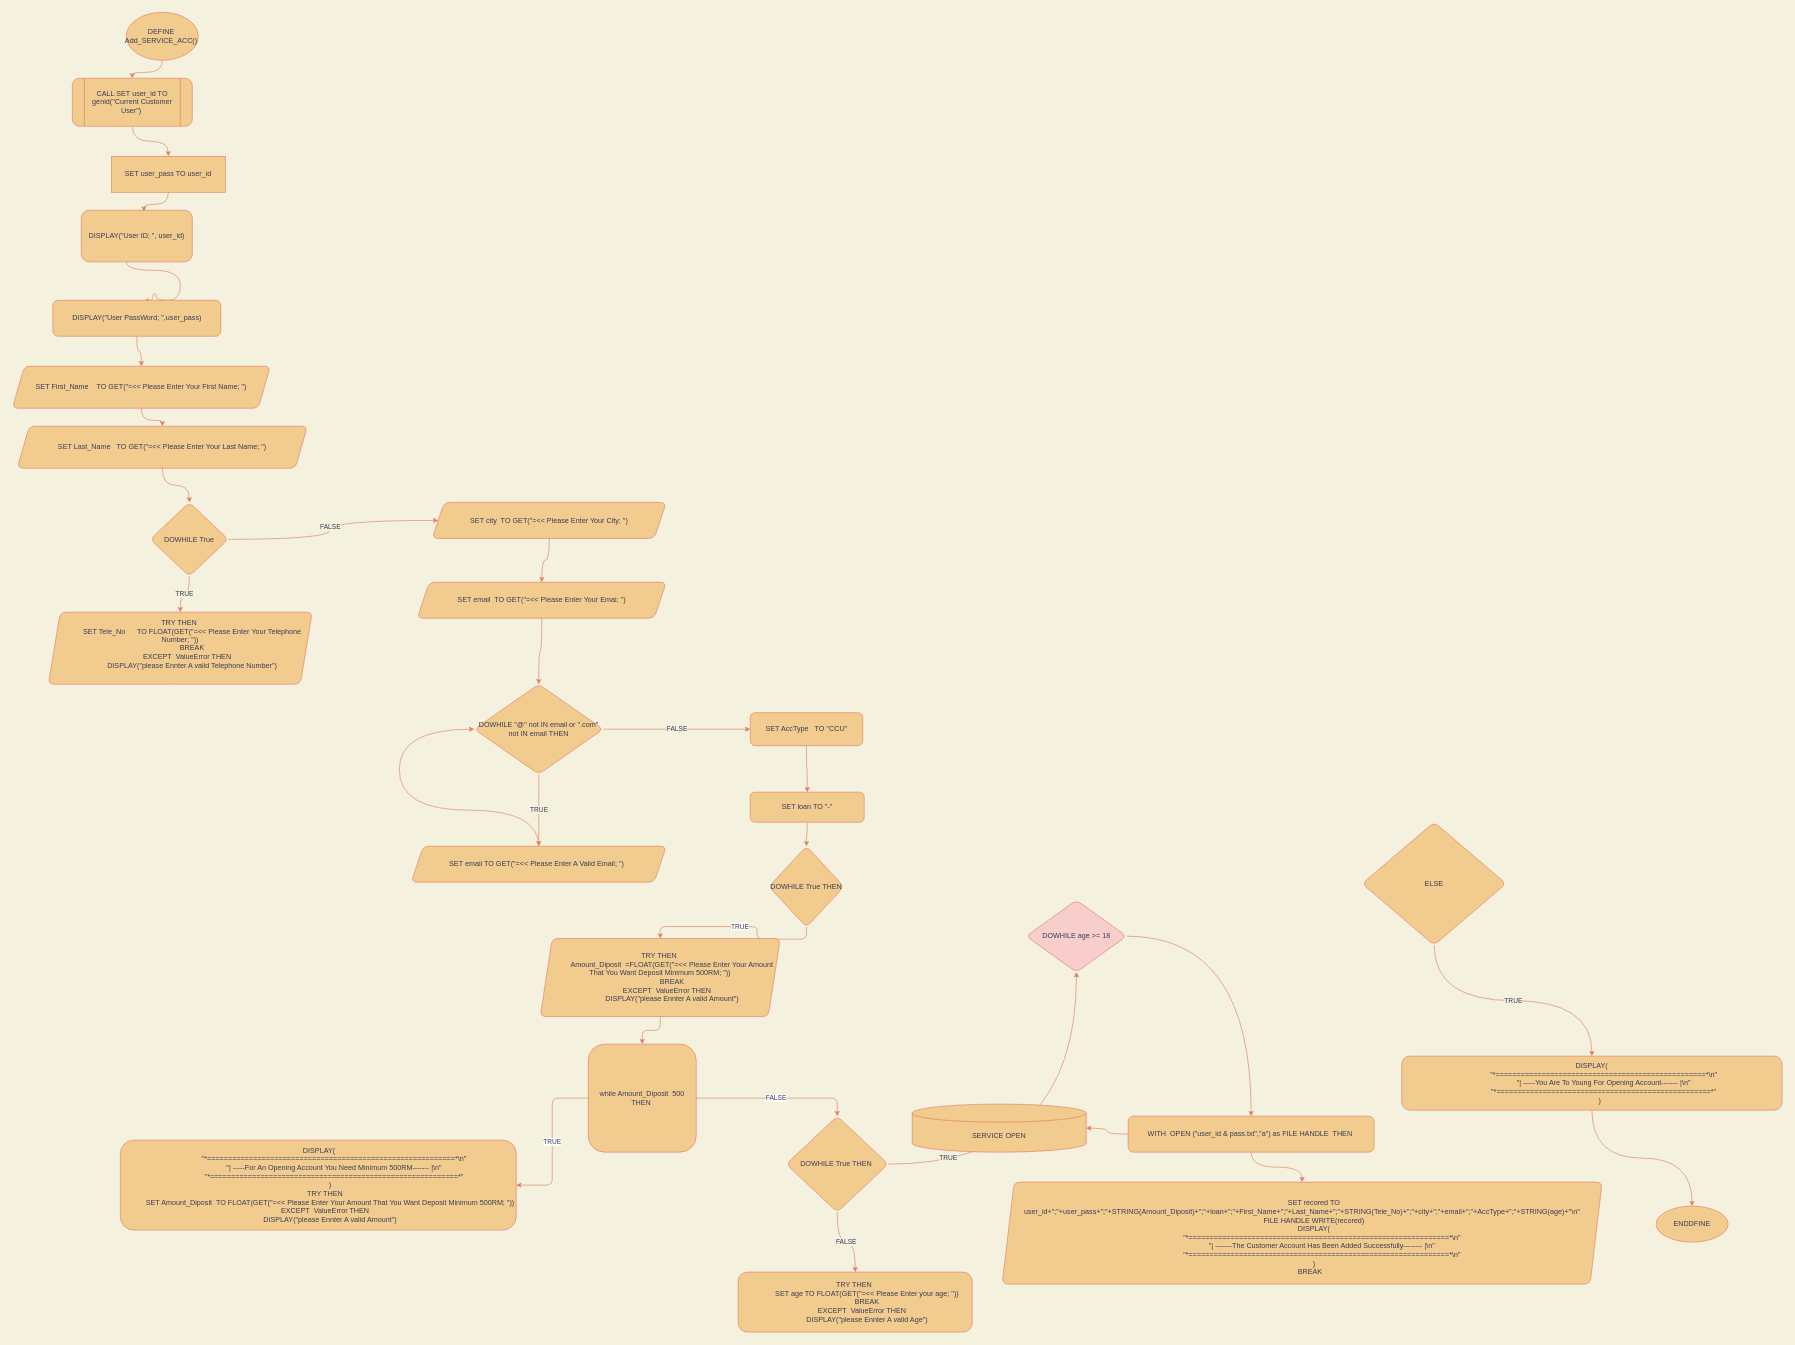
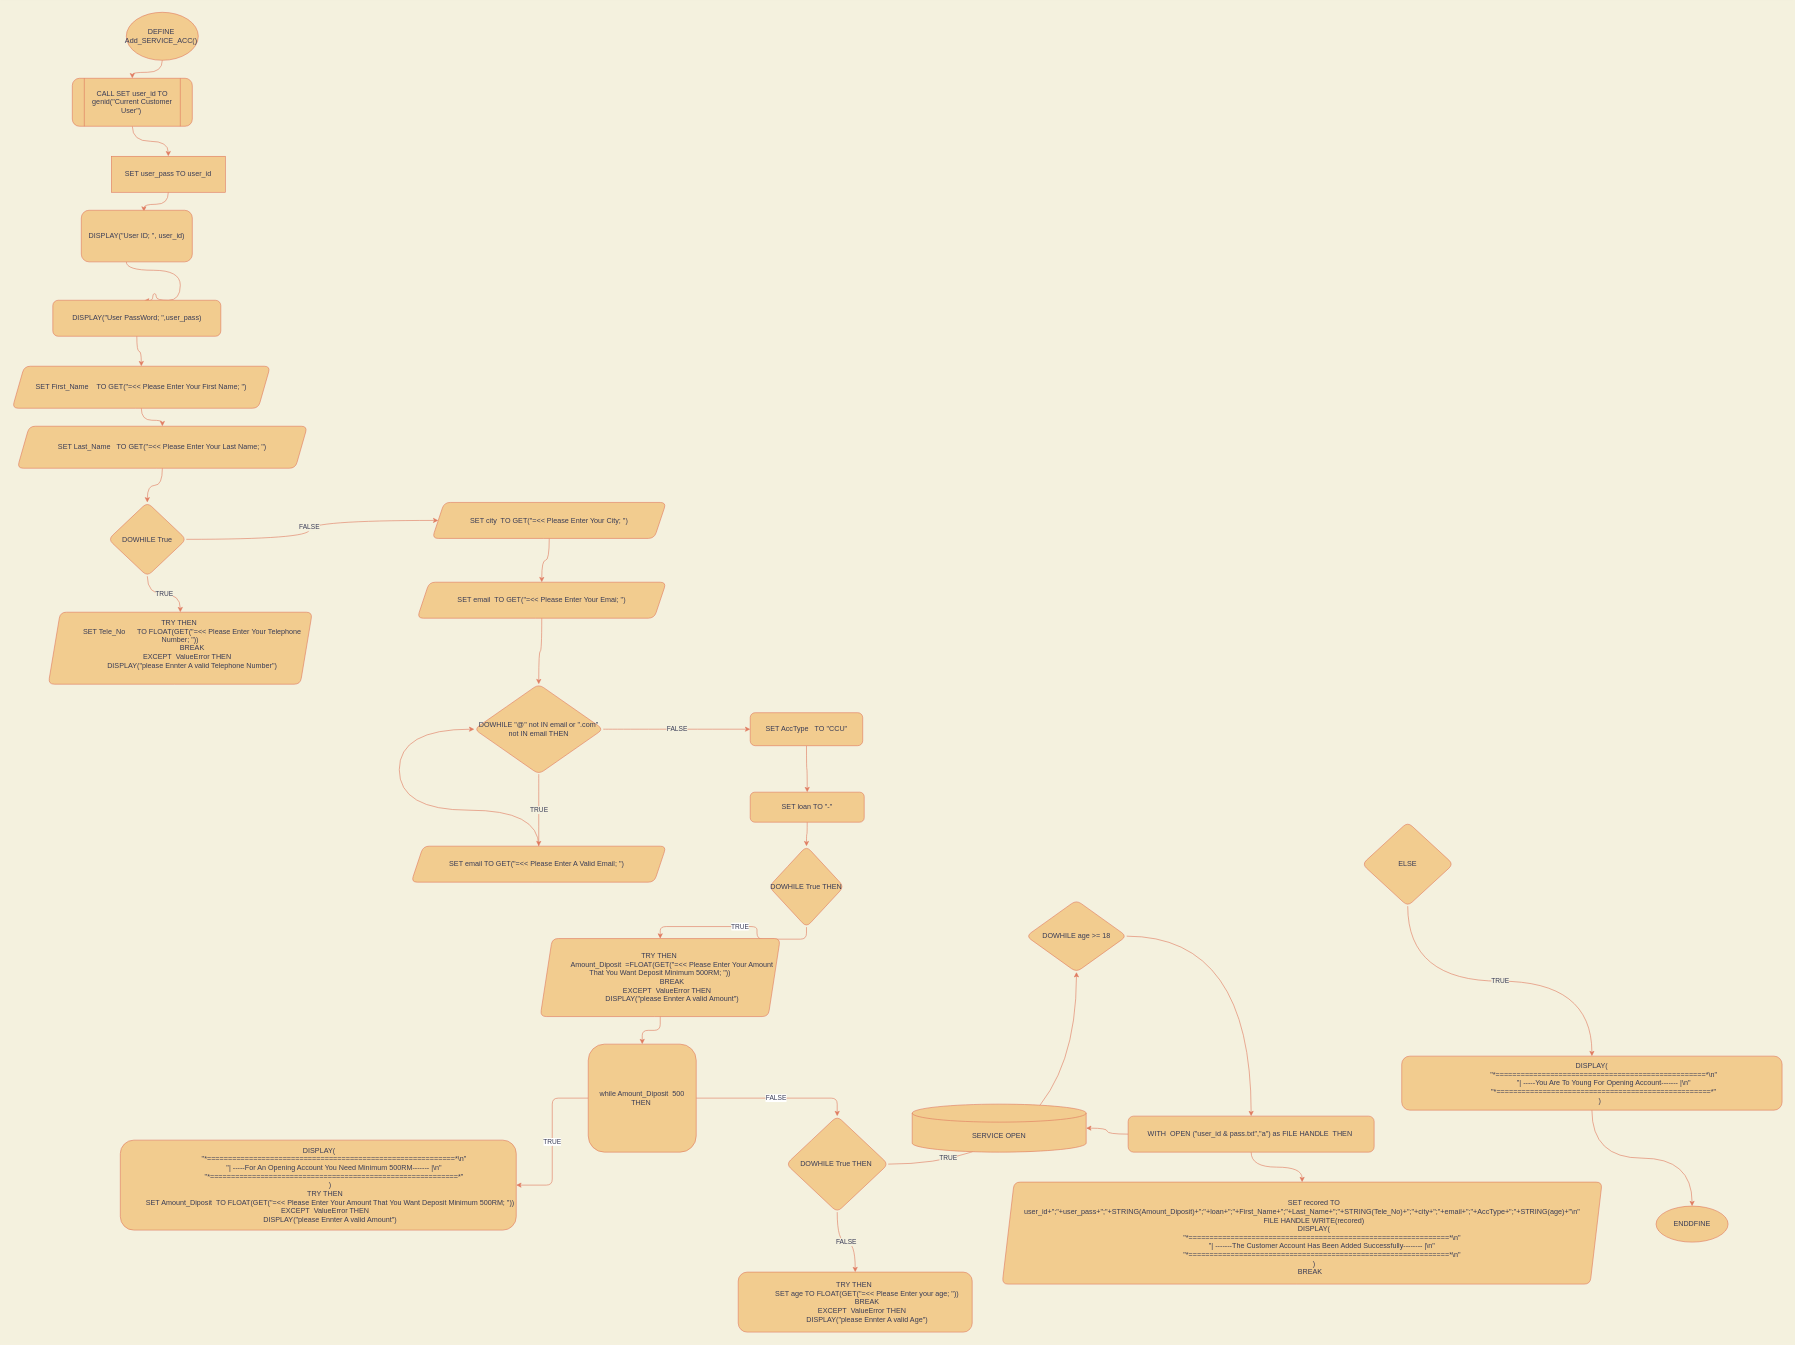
(189, 539) -> (147, 539)
(1434, 884) -> (1408, 864)
(1077, 936) -> (1077, 936)
